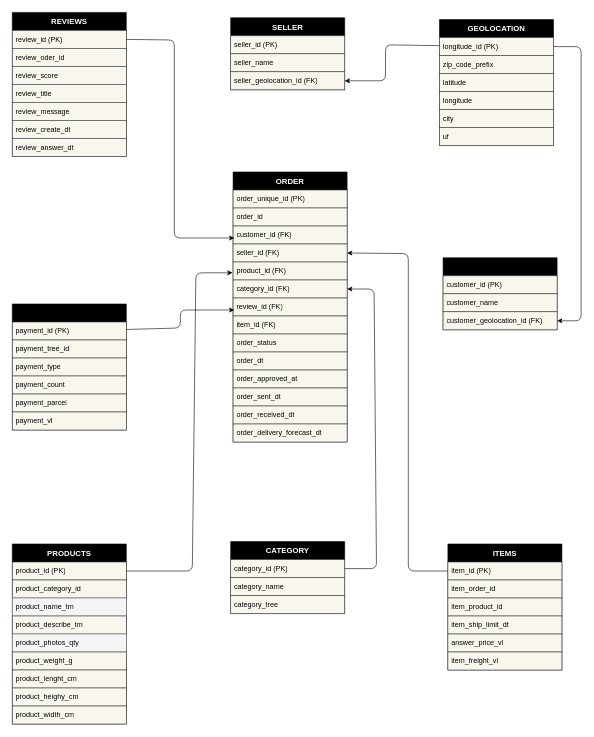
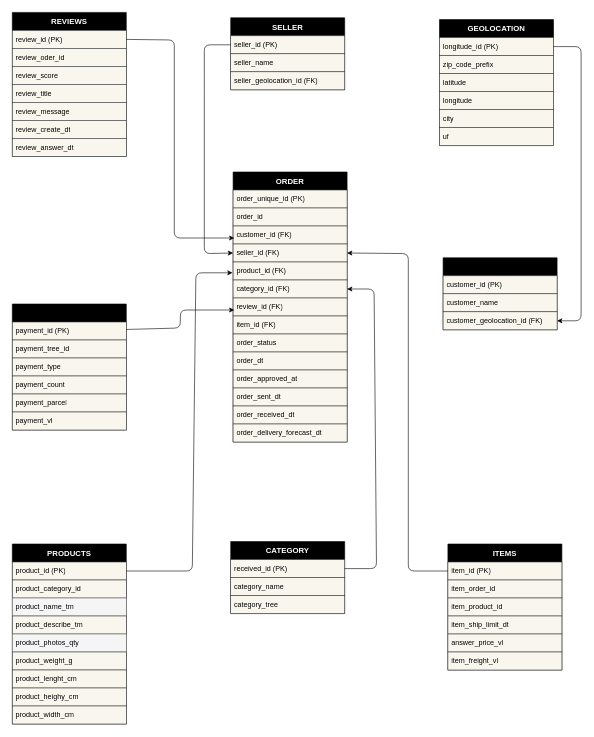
(386, 64) -> none
none -> (213, 253)
(265, 569) -> (264, 569)
